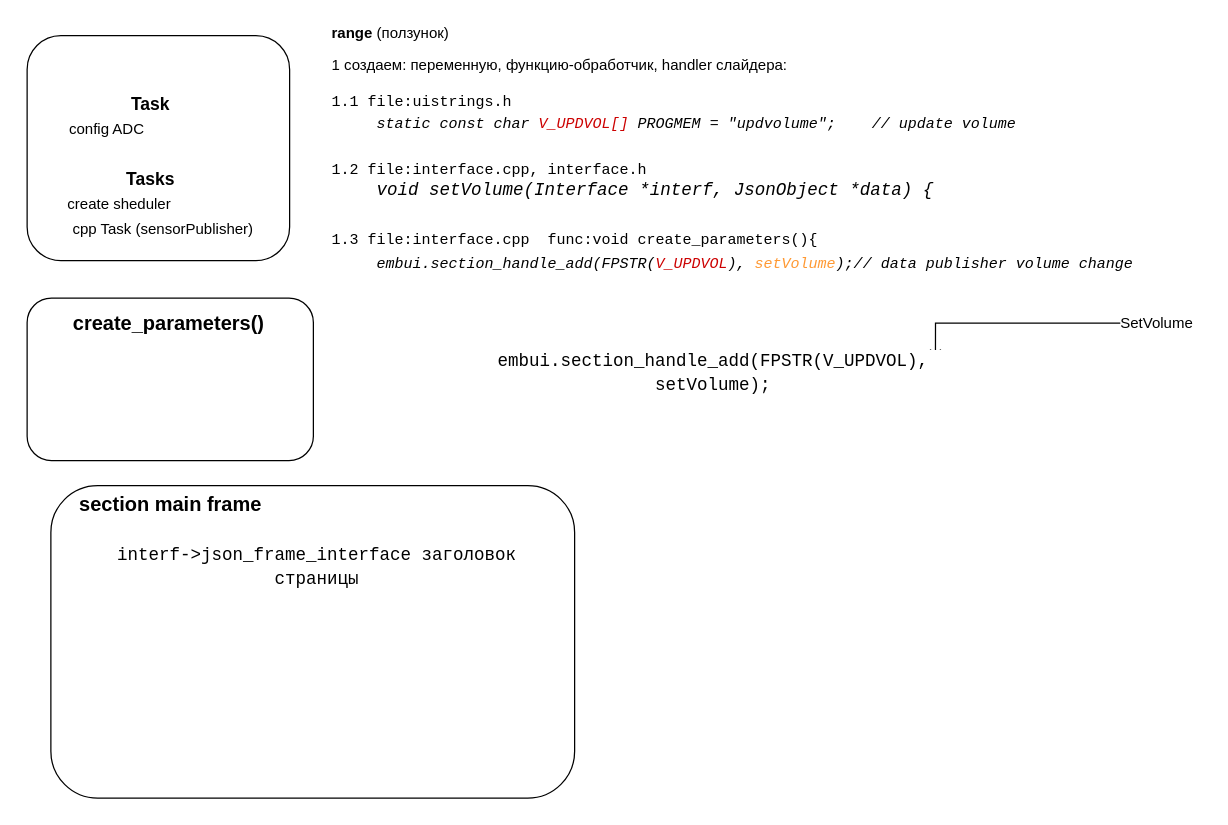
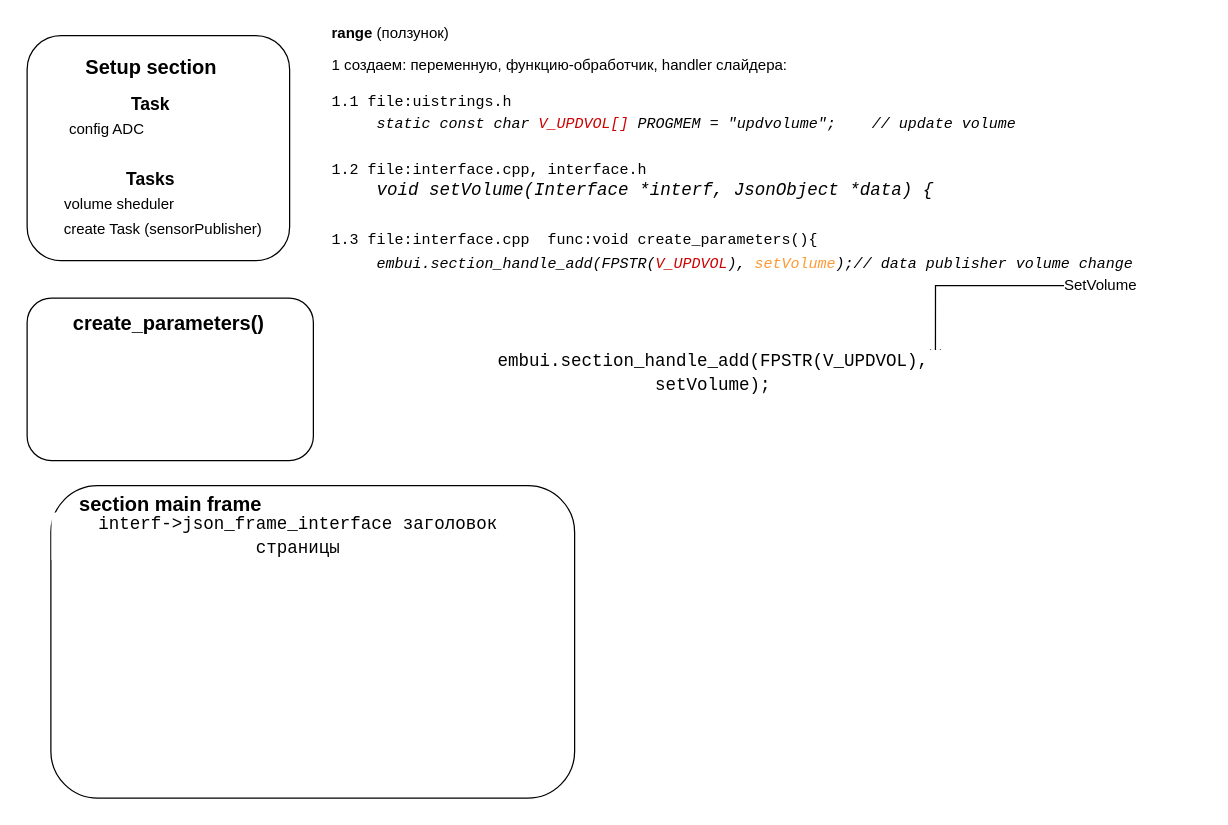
none -> (151, 67)
(119, 204) -> (119, 204)
(163, 229) -> (163, 229)
(1157, 323) -> (1101, 286)
(317, 567) -> (298, 536)
